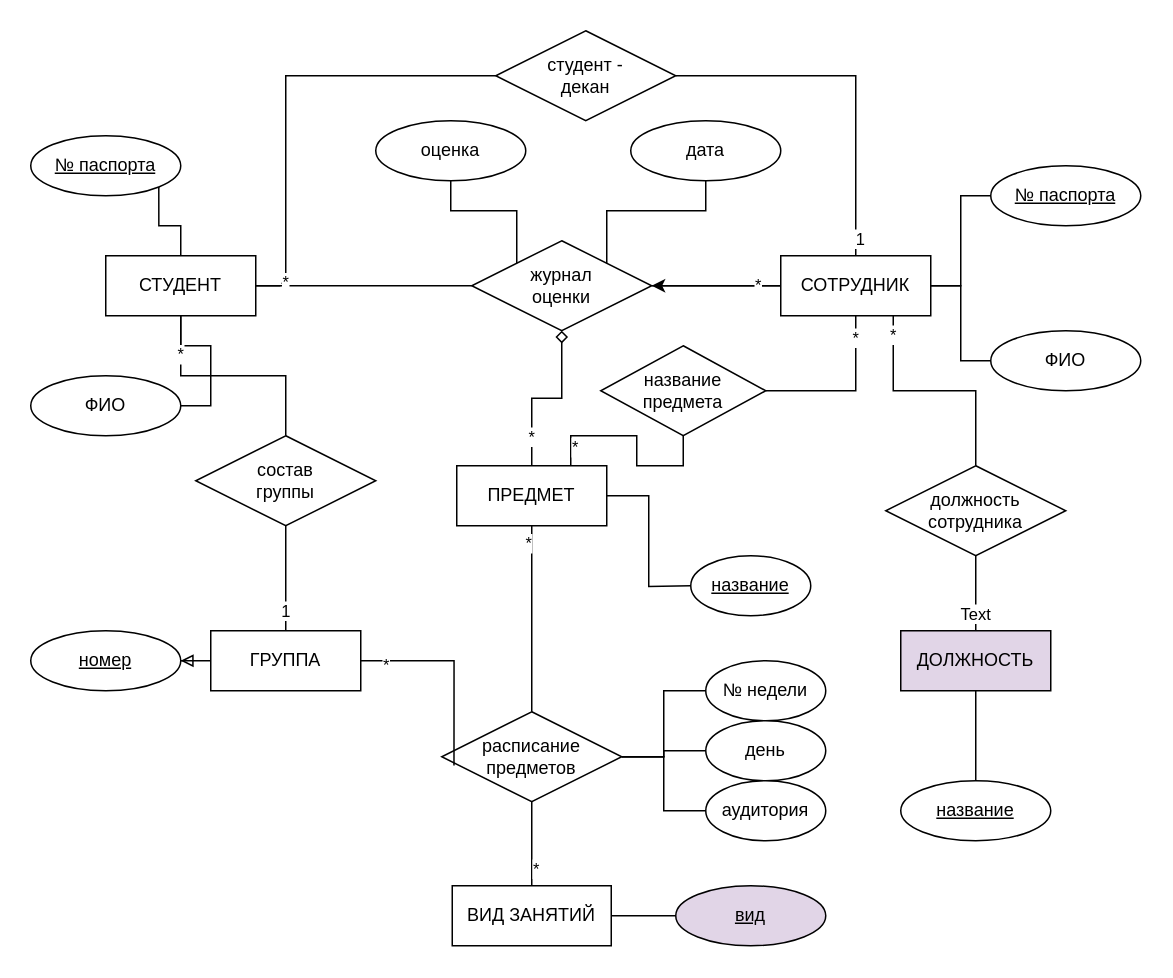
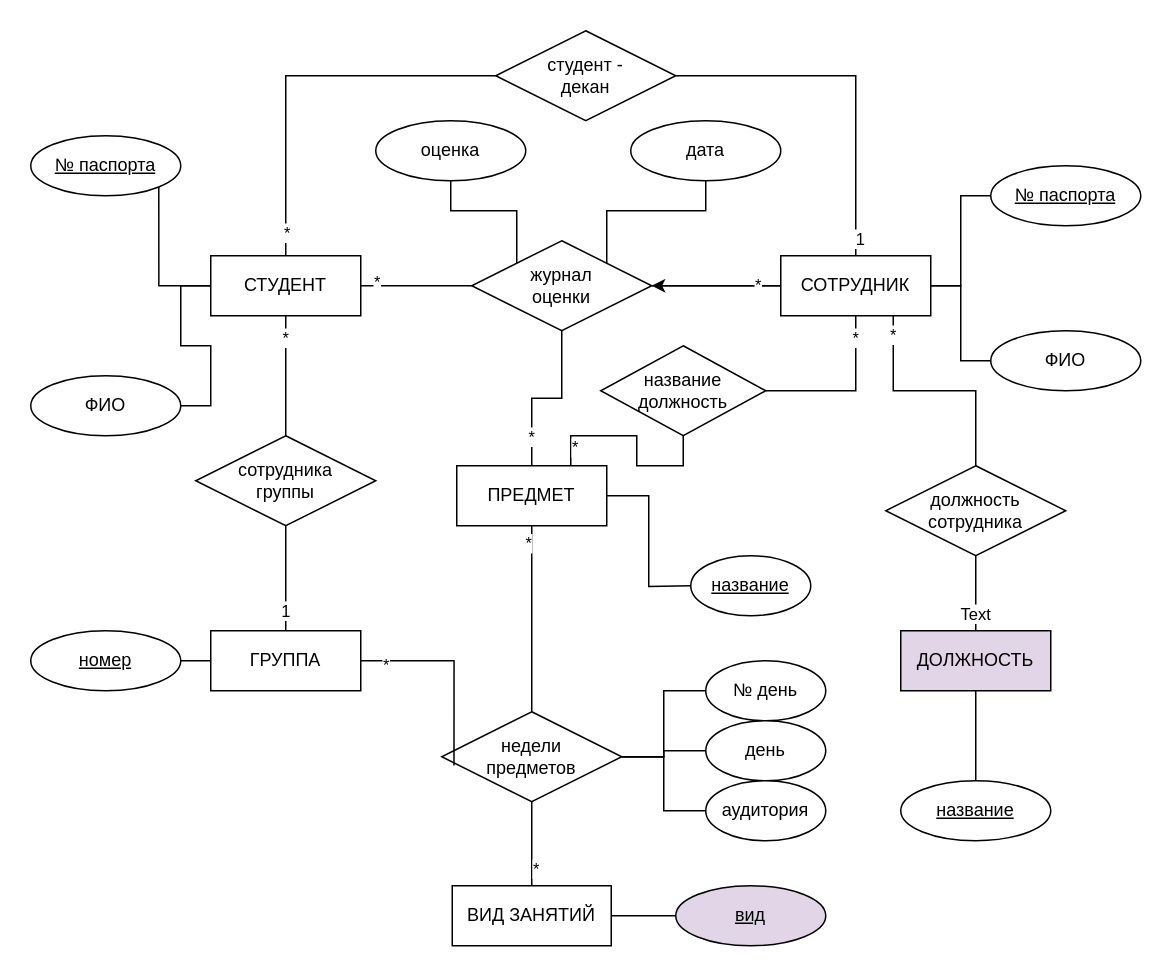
(181, 286) -> (286, 286)
(562, 343) -> (562, 337)
(683, 391) -> (683, 391)
(286, 481) -> (286, 481)
(194, 661) -> (188, 661)
(766, 691) -> (766, 691)
(532, 757) -> (532, 757)
